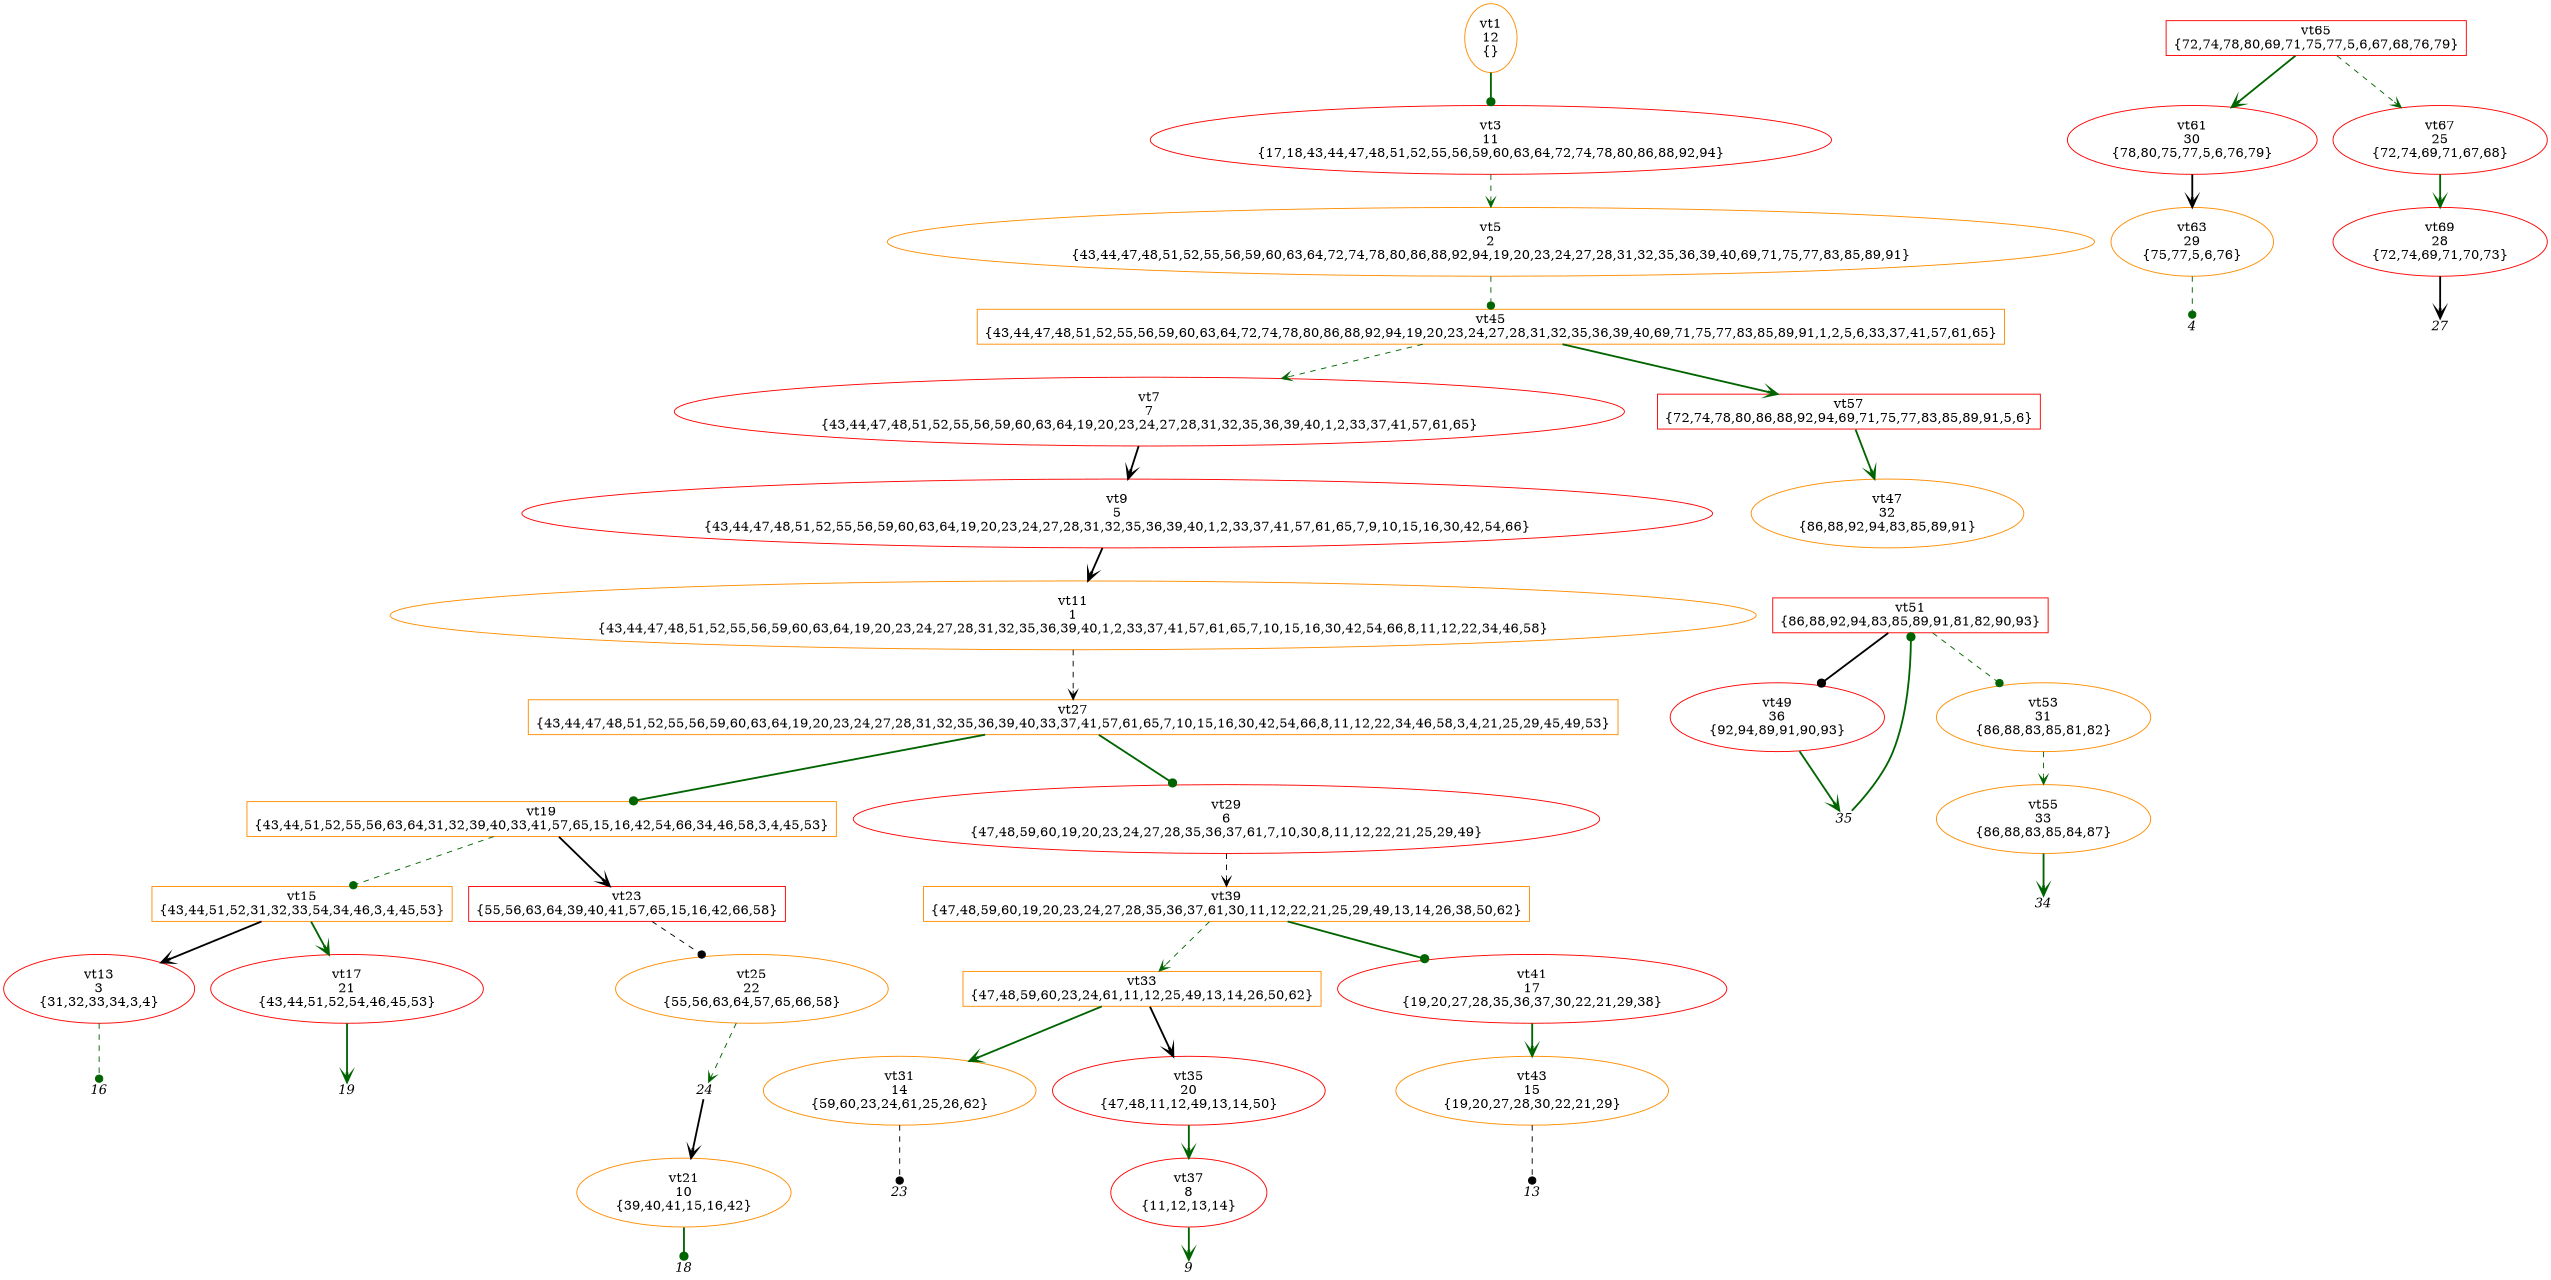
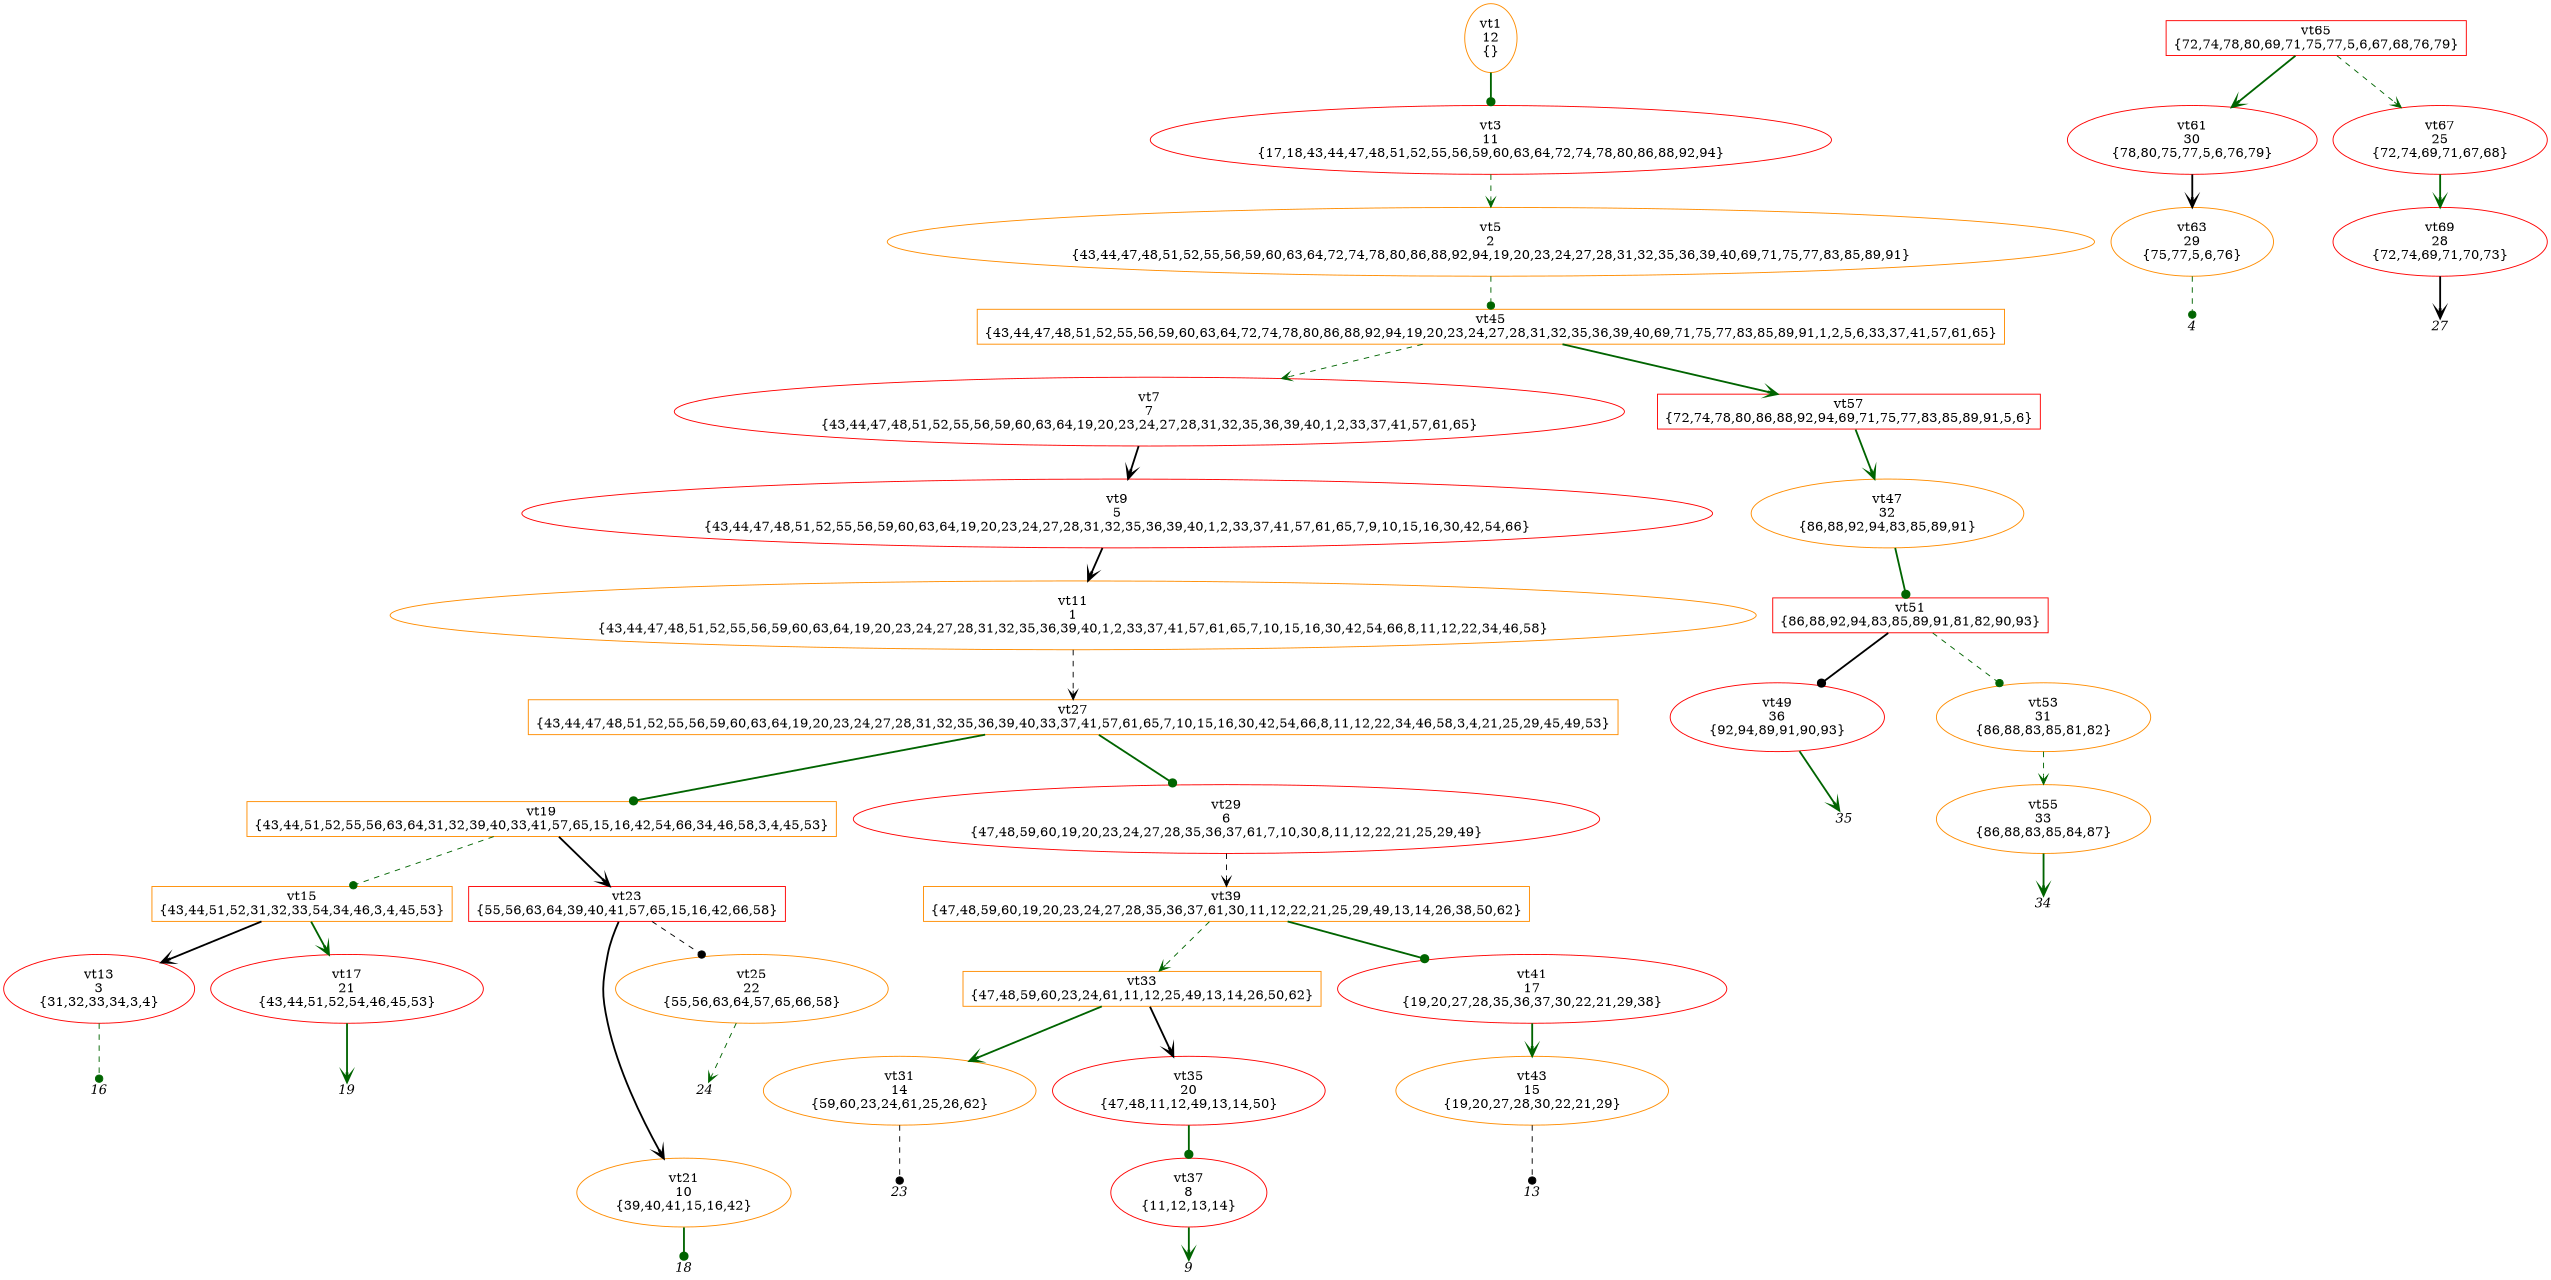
(1899, 732) -> (1900, 569)
(698, 1124) -> (612, 1040)
(1189, 1138) -> (1189, 1138)
